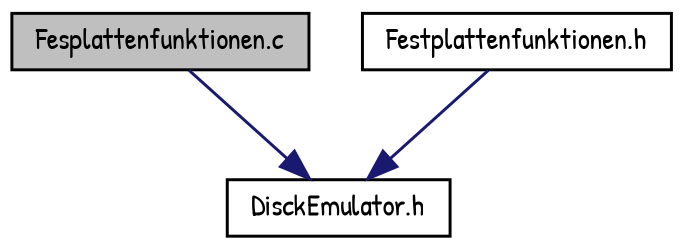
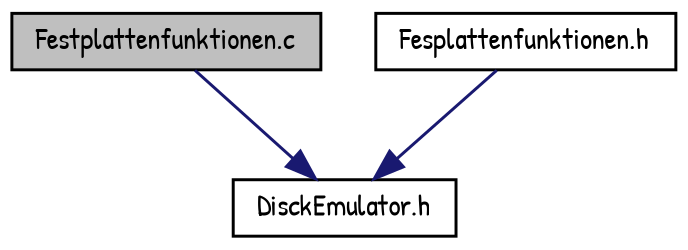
(160, 42) -> (166, 42)
(517, 42) -> (526, 42)
